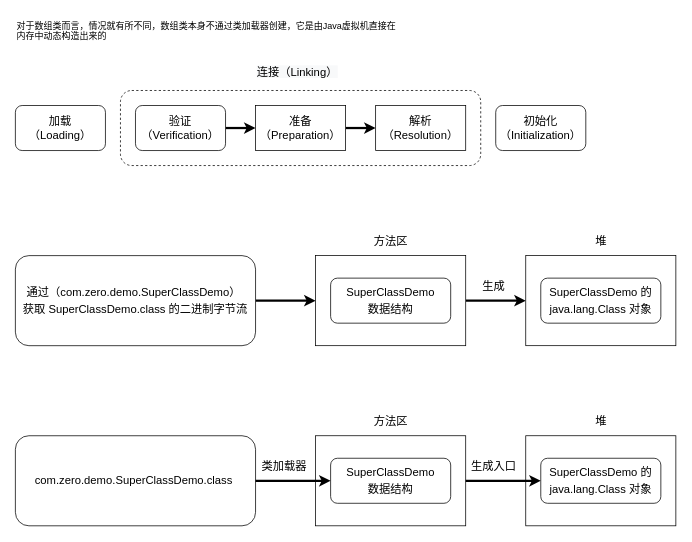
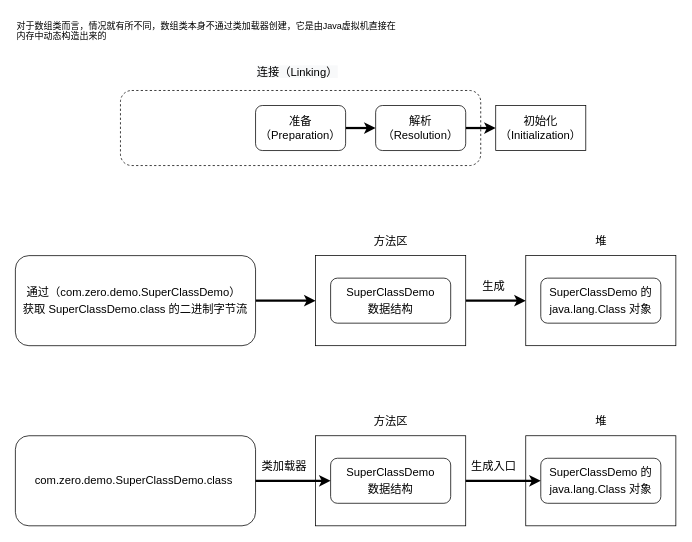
(60, 128) -> none
(180, 128) -> none
(237, 128) -> none
(300, 128) -> (300, 128)
(420, 128) -> (420, 128)
none -> (477, 128)
(540, 128) -> (540, 128)
